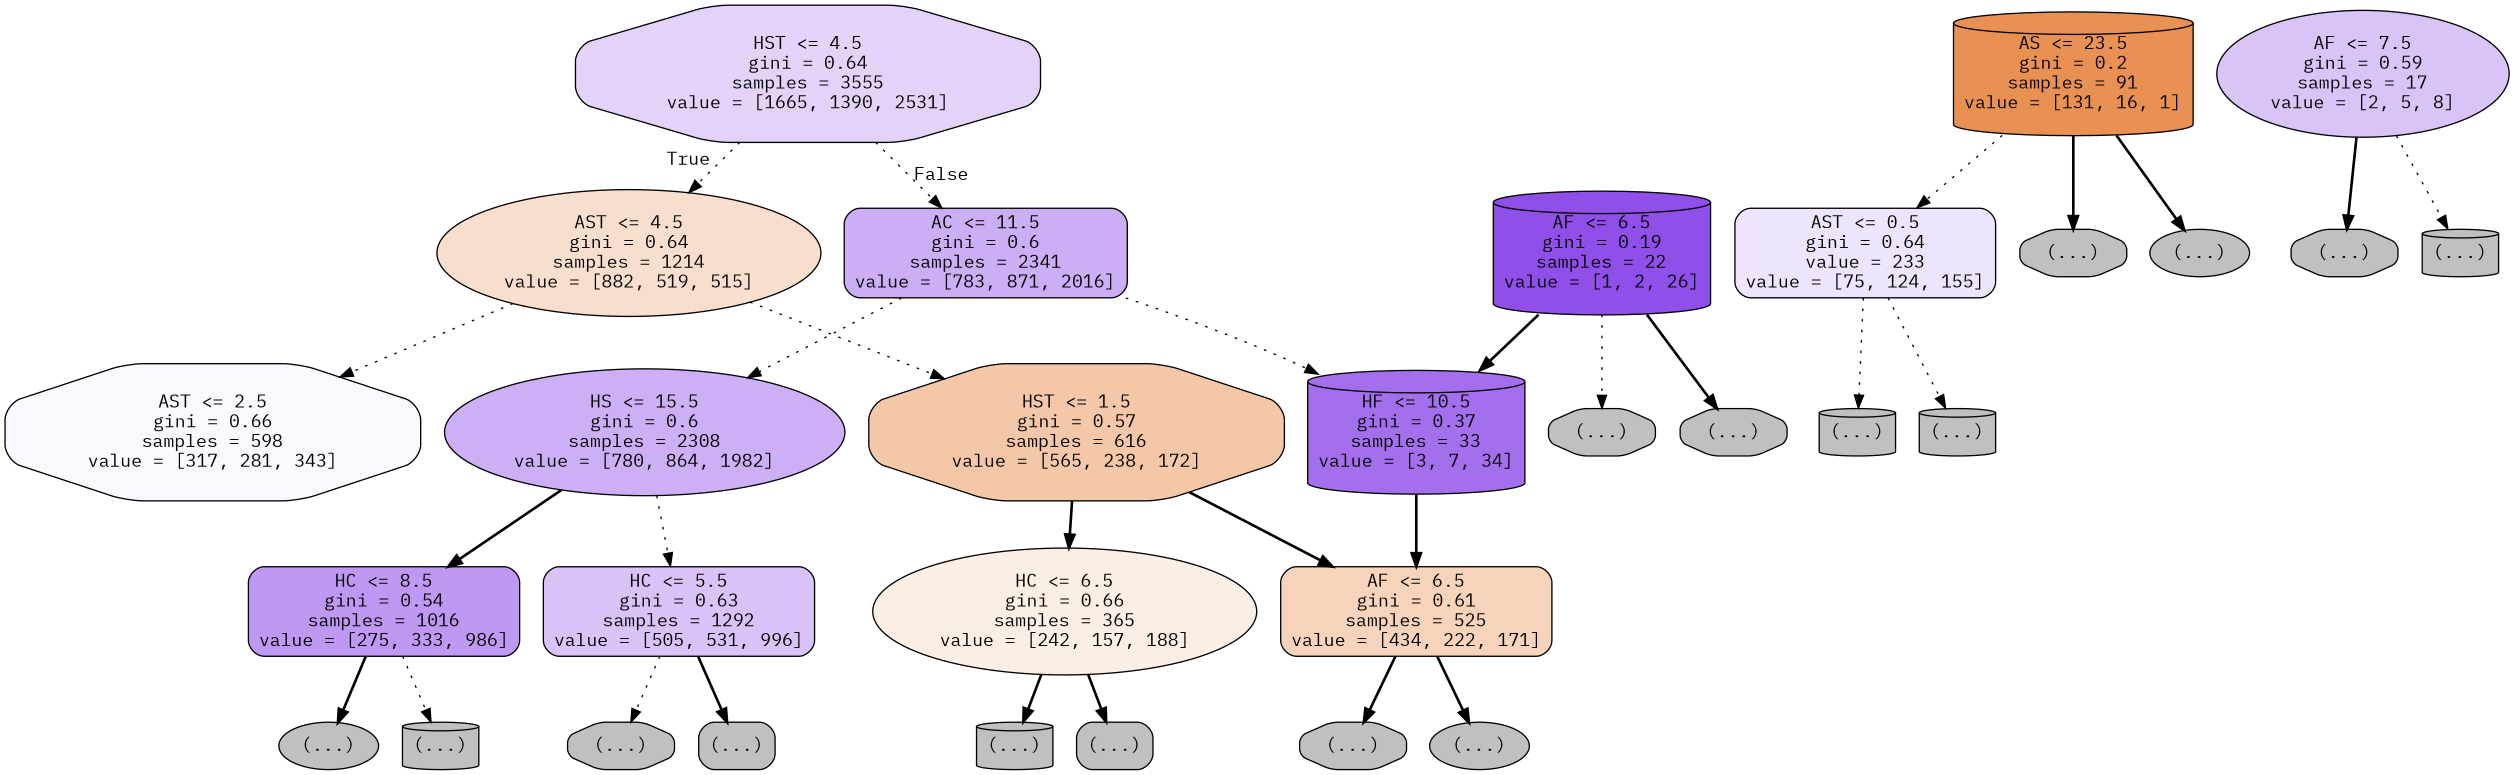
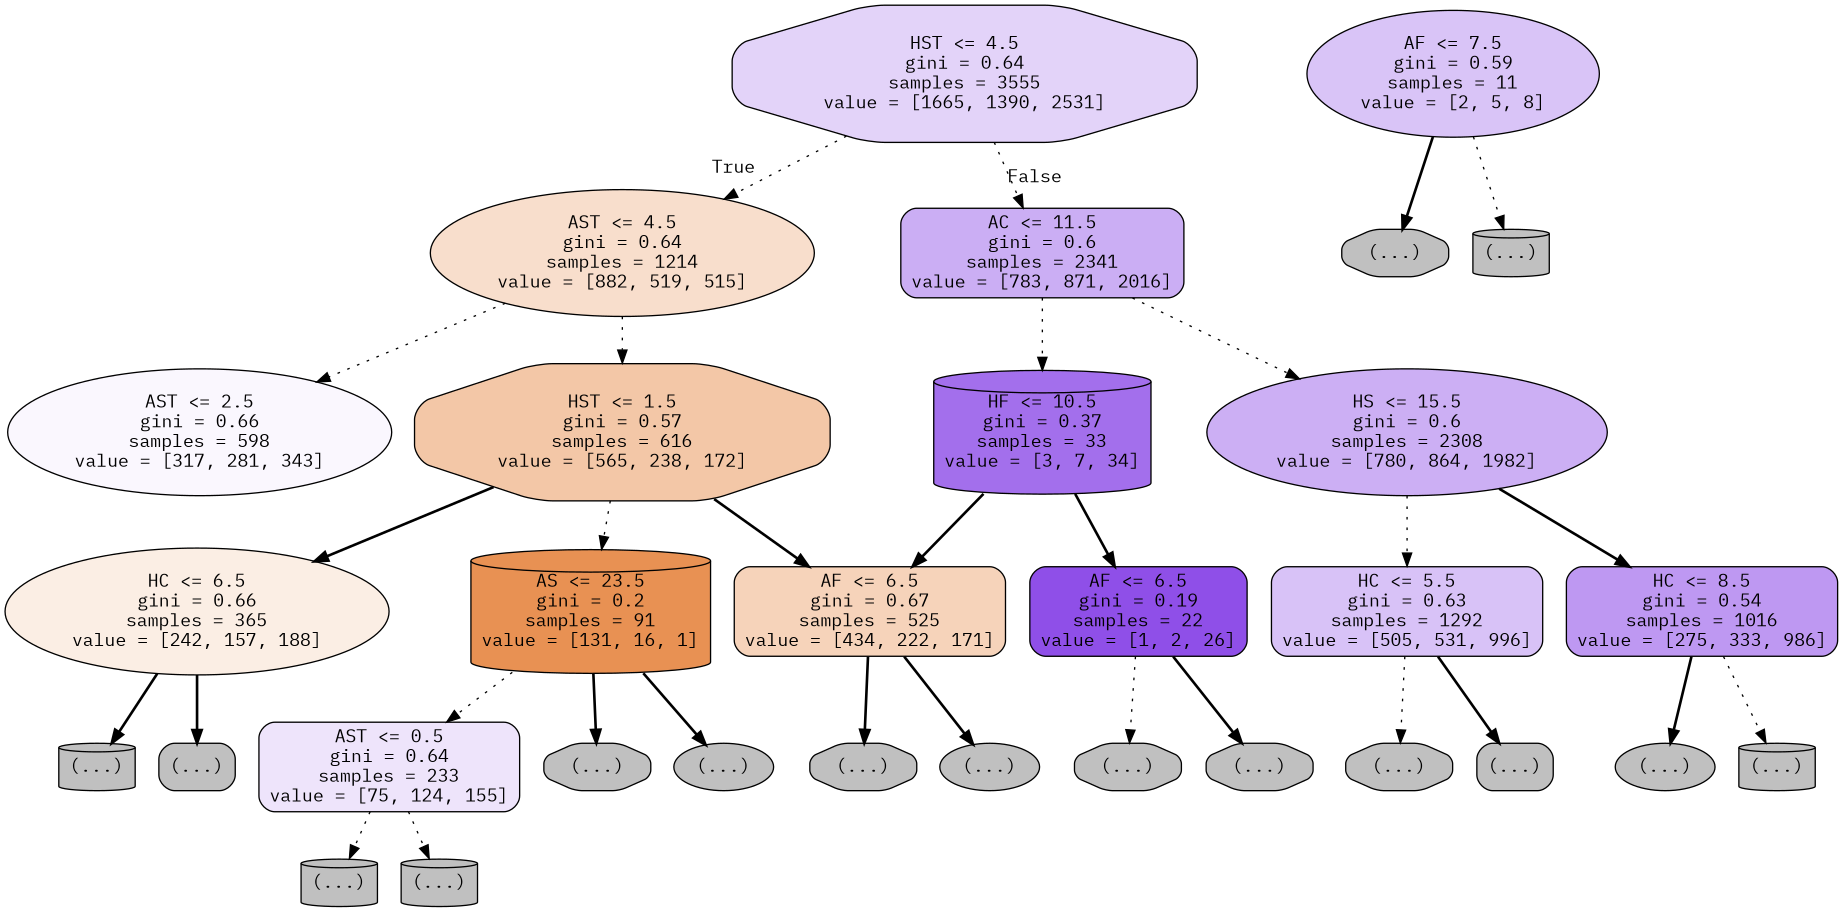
(2363, 74) -> (1453, 74)
(1602, 253) -> (1138, 611)
(1865, 253) -> (389, 767)
(1514, 338) -> (1092, 524)
(213, 432) -> (200, 432)
none -> (607, 519)
(1416, 611) -> (870, 611)
